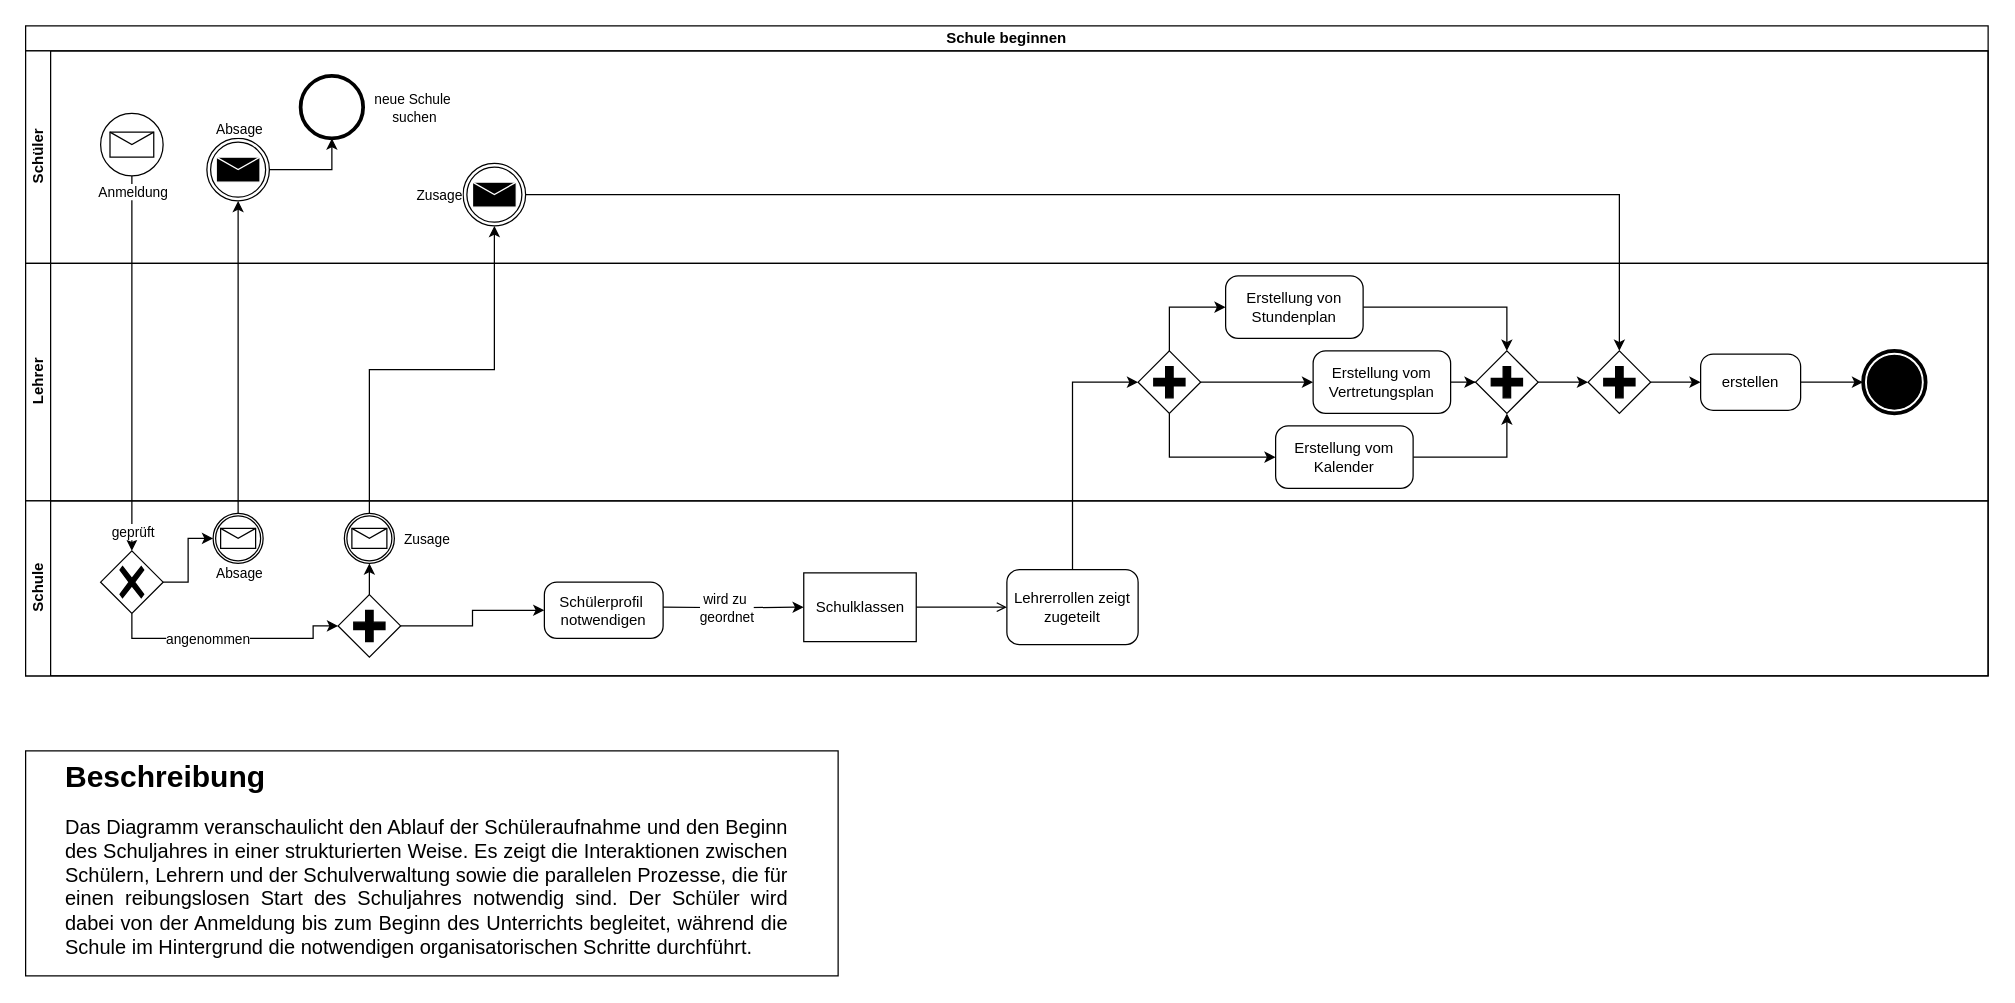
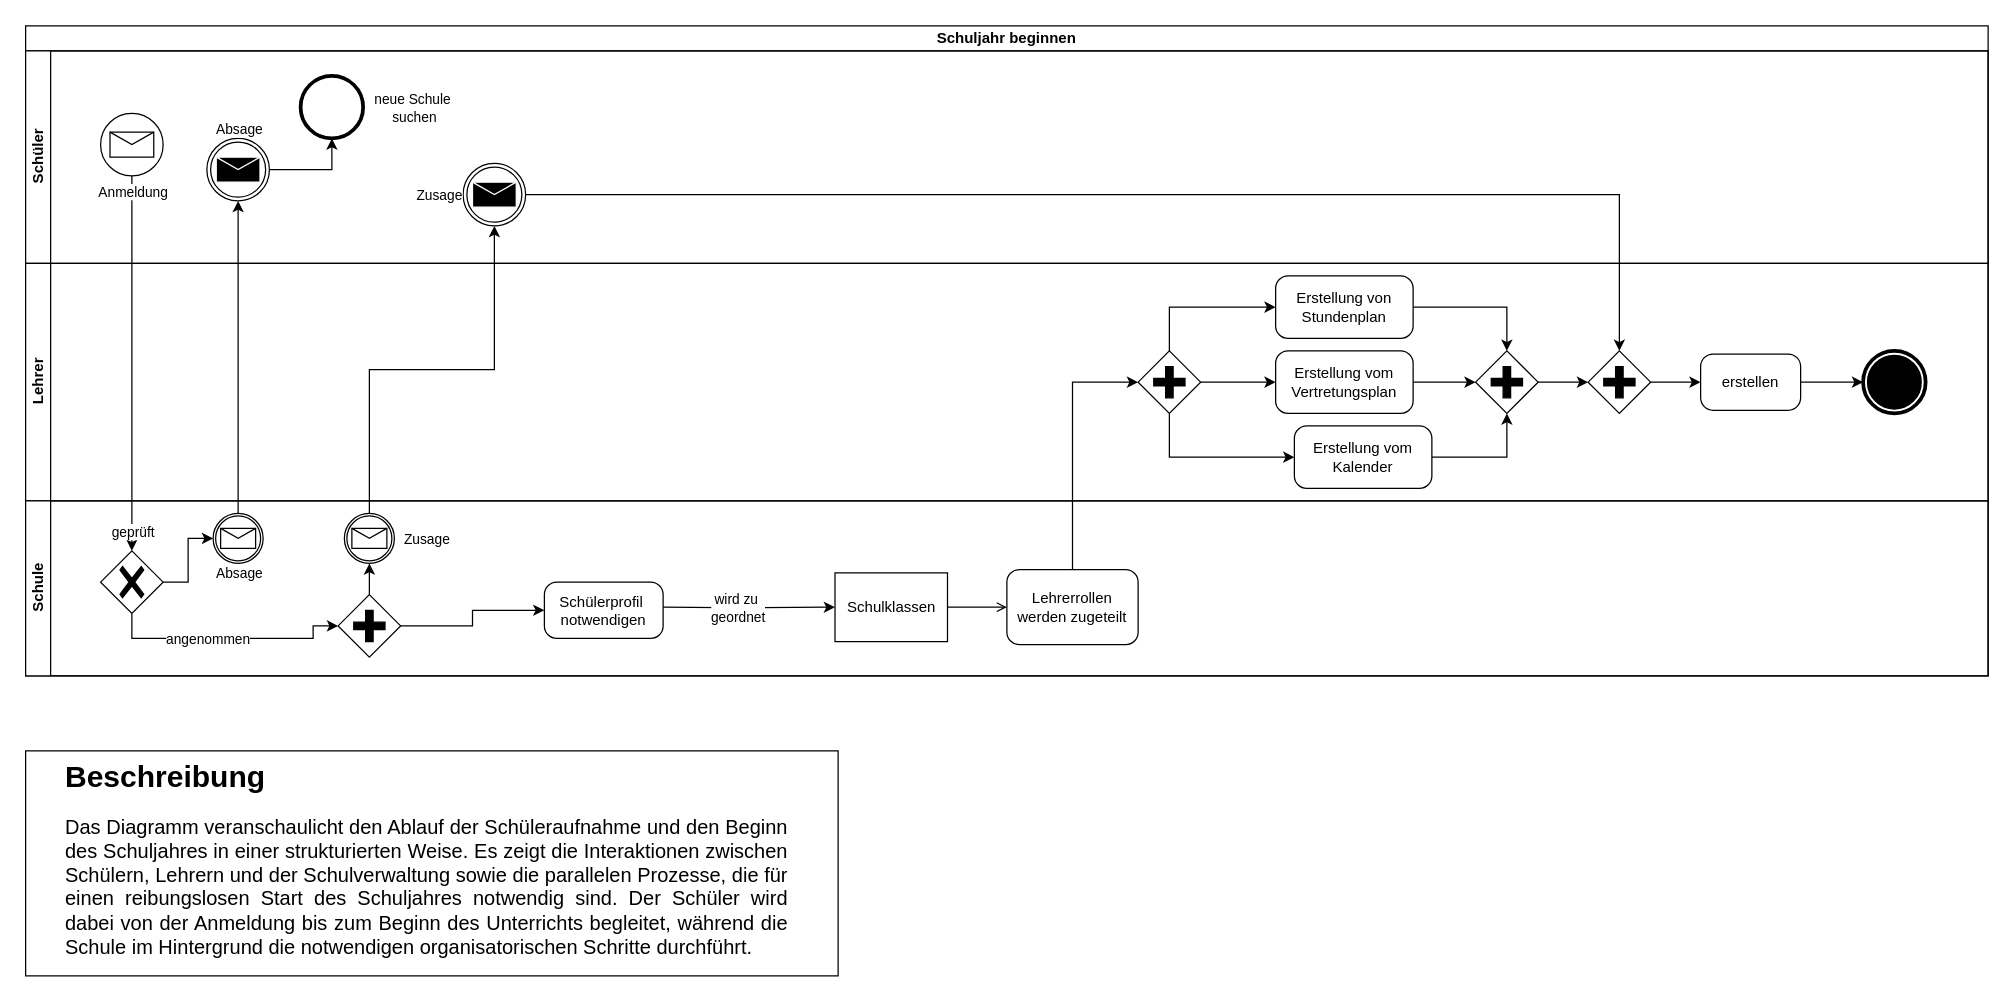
(1007, 38) -> (1007, 38)
(1294, 307) -> (1344, 307)
(1382, 382) -> (1344, 382)
(1344, 457) -> (1363, 457)
(860, 607) -> (891, 607)
(1073, 607) -> (1073, 607)
